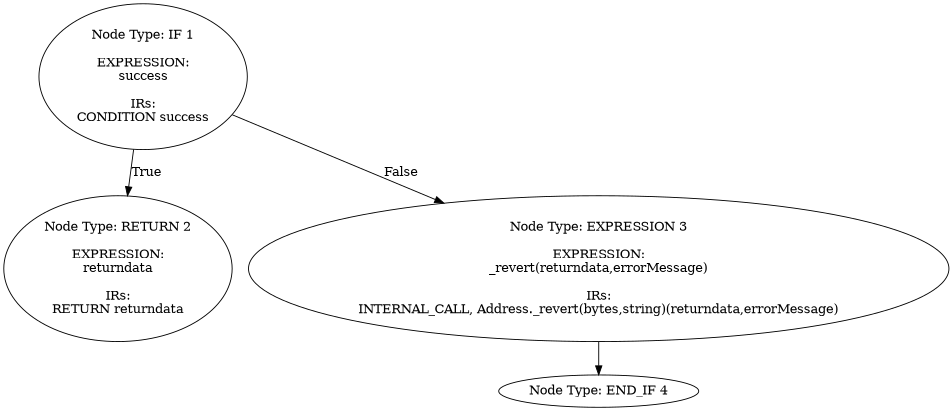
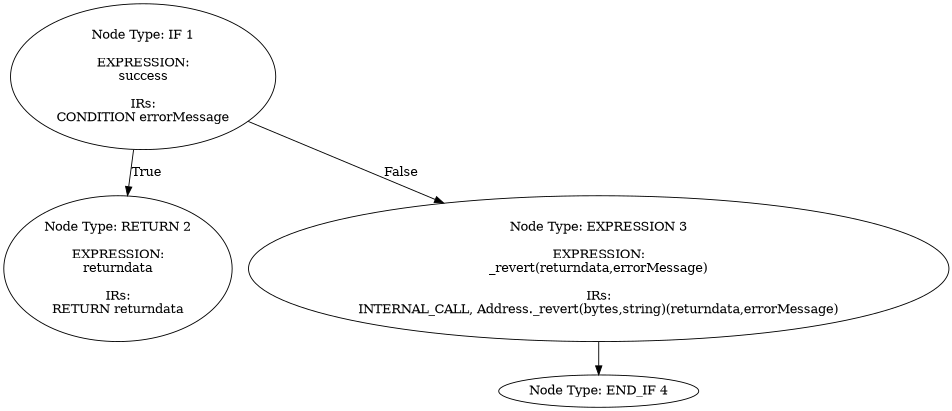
(143, 77) -> (143, 77)
